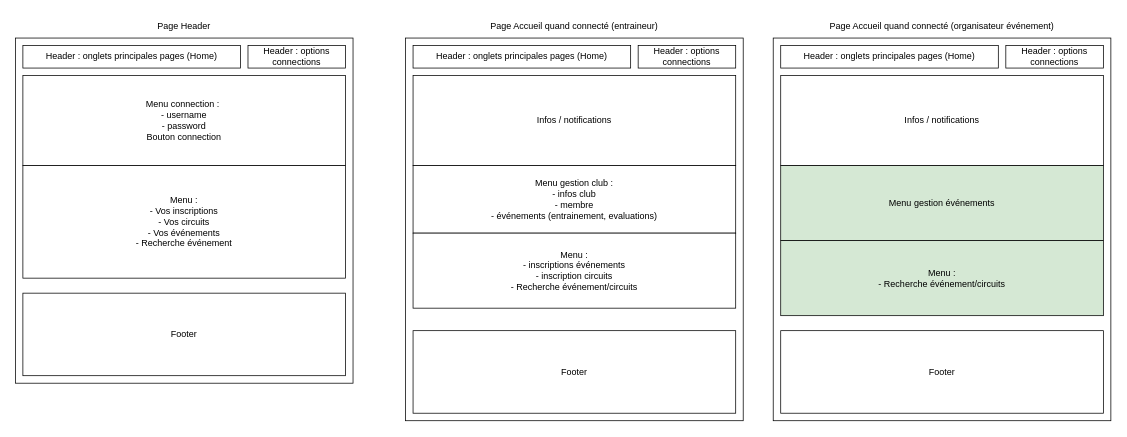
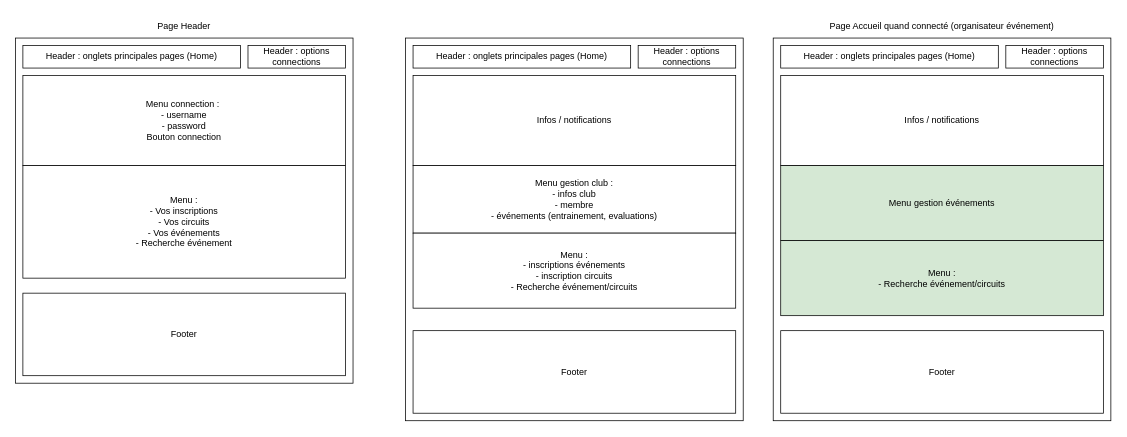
(574, 27) -> none
